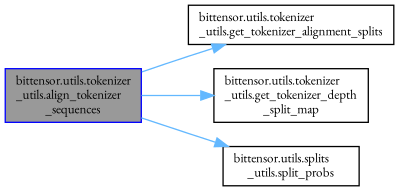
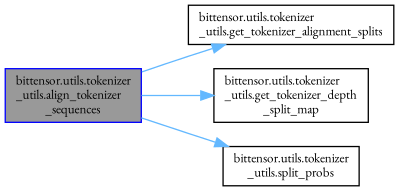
(291, 166) -> (291, 166)
